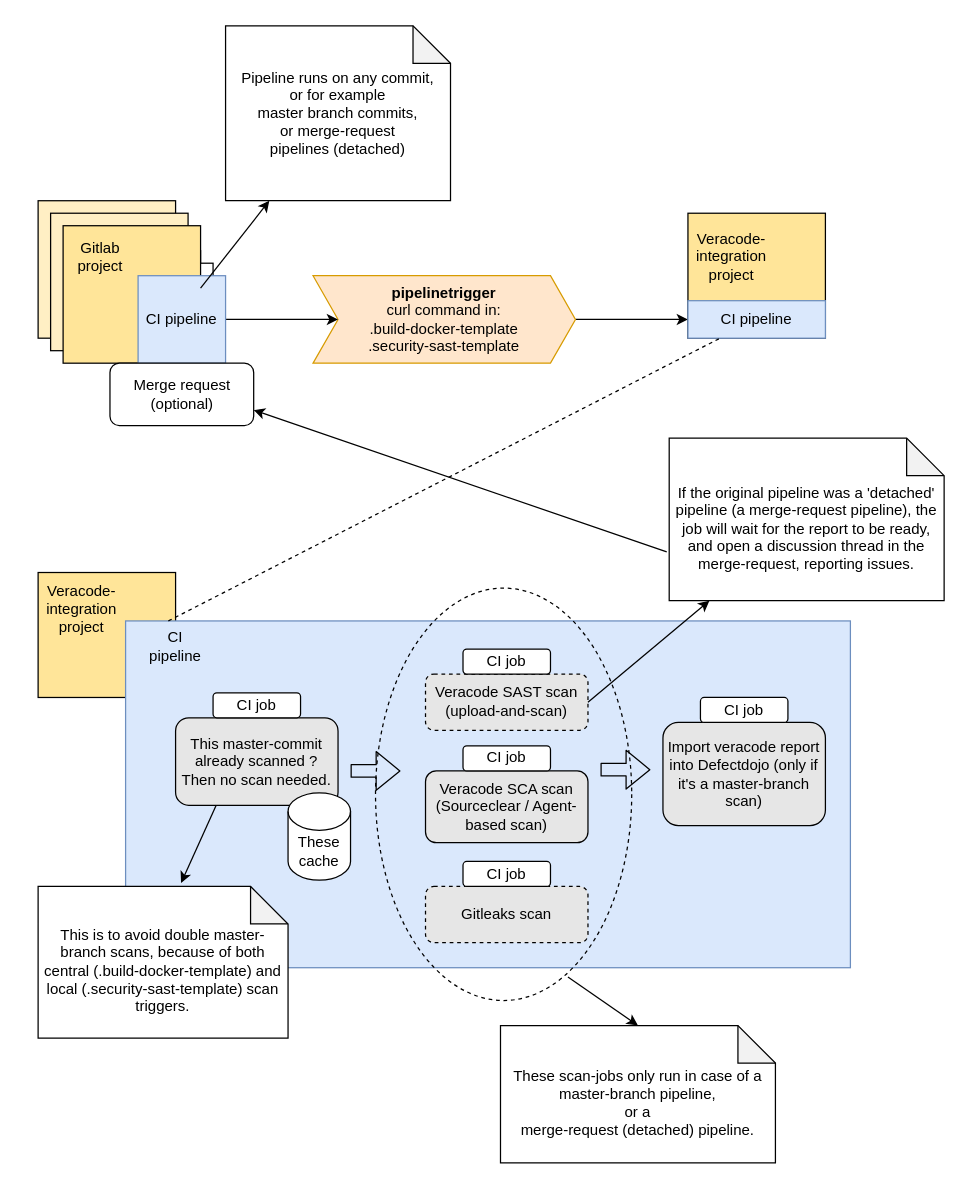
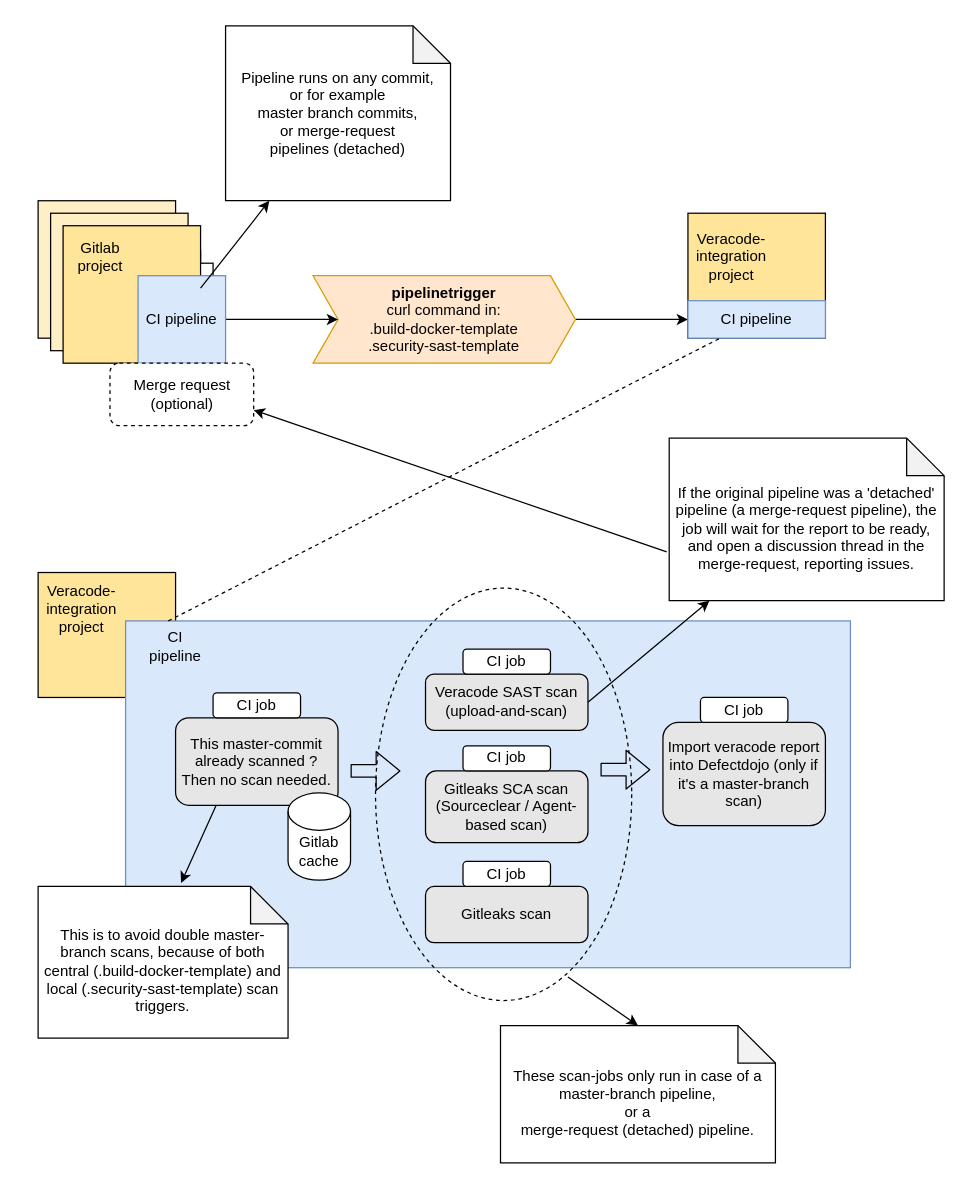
(182, 394) -> (182, 394)
(507, 702) -> (507, 702)
(507, 807) -> (507, 807)
(319, 852) -> (319, 852)
(507, 915) -> (507, 915)
